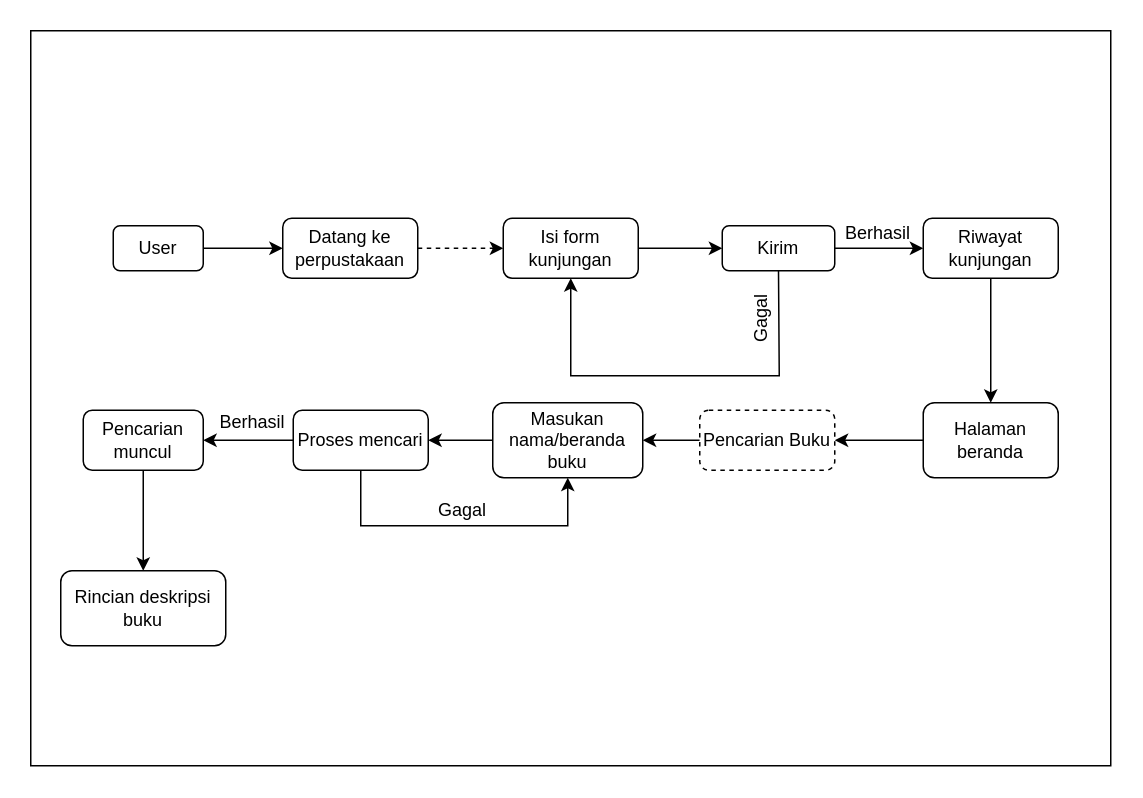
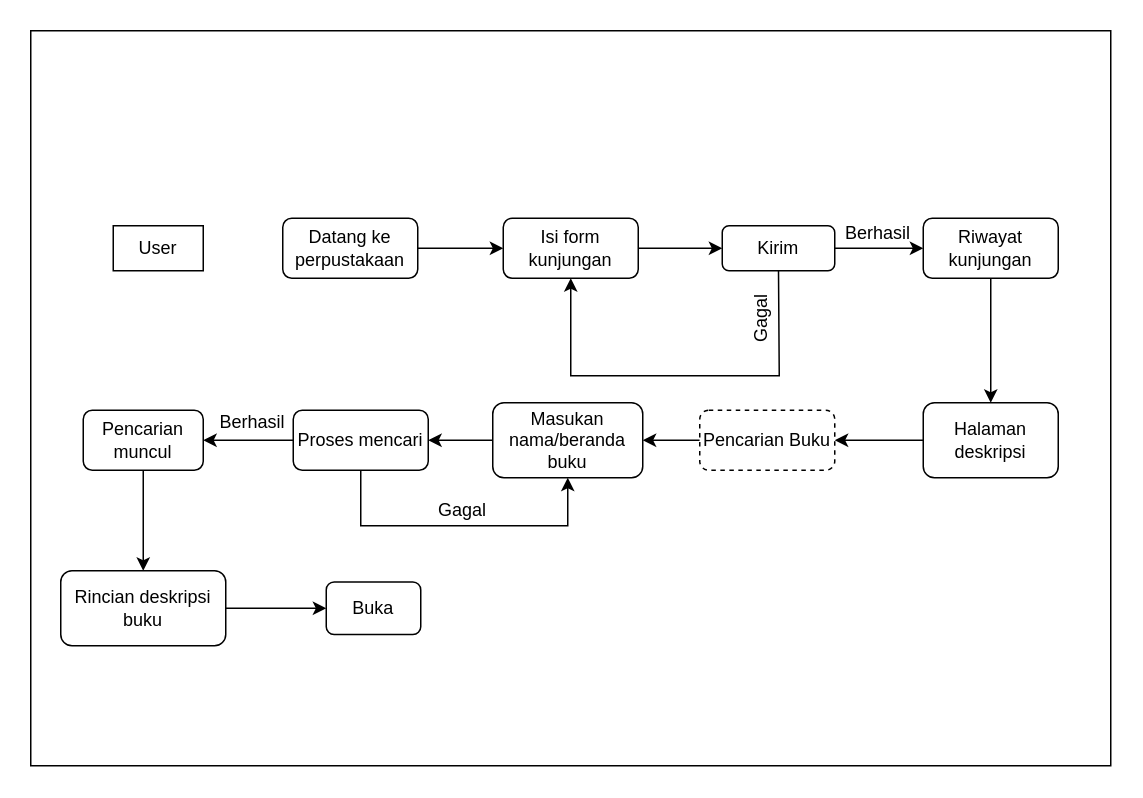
(158, 248) -> (158, 248)
(238, 248) -> none
(455, 248) -> (455, 248)
(991, 440) -> (991, 440)
none -> (271, 608)
none -> (374, 608)
